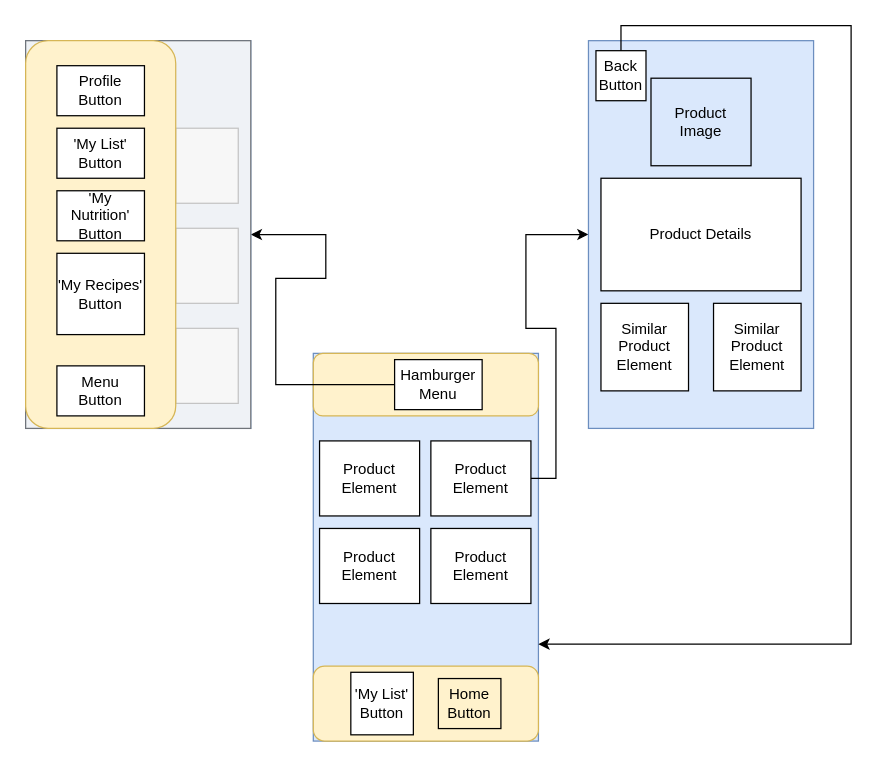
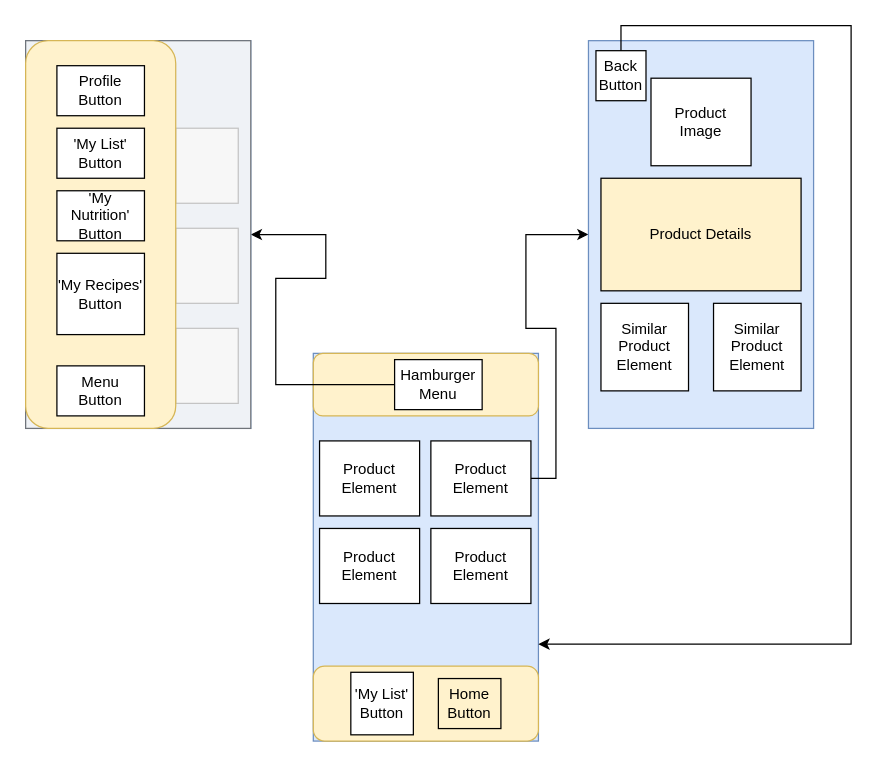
(701, 122) -> (701, 122)
(701, 234) -> (701, 234)
